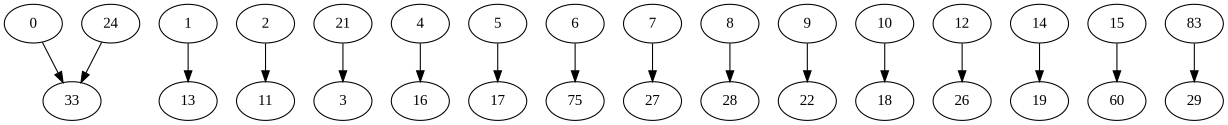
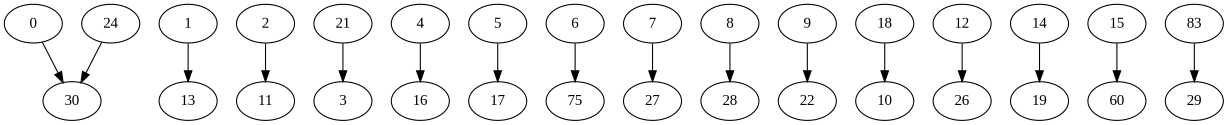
(885, 57) -> (885, 57)
(72, 101) -> (72, 101)
